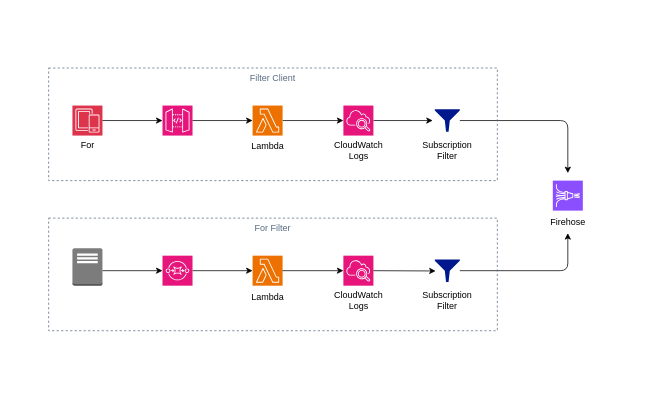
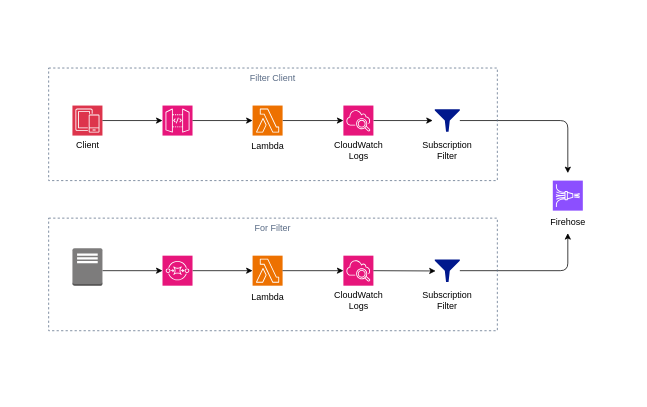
(88, 145) -> (88, 145)
